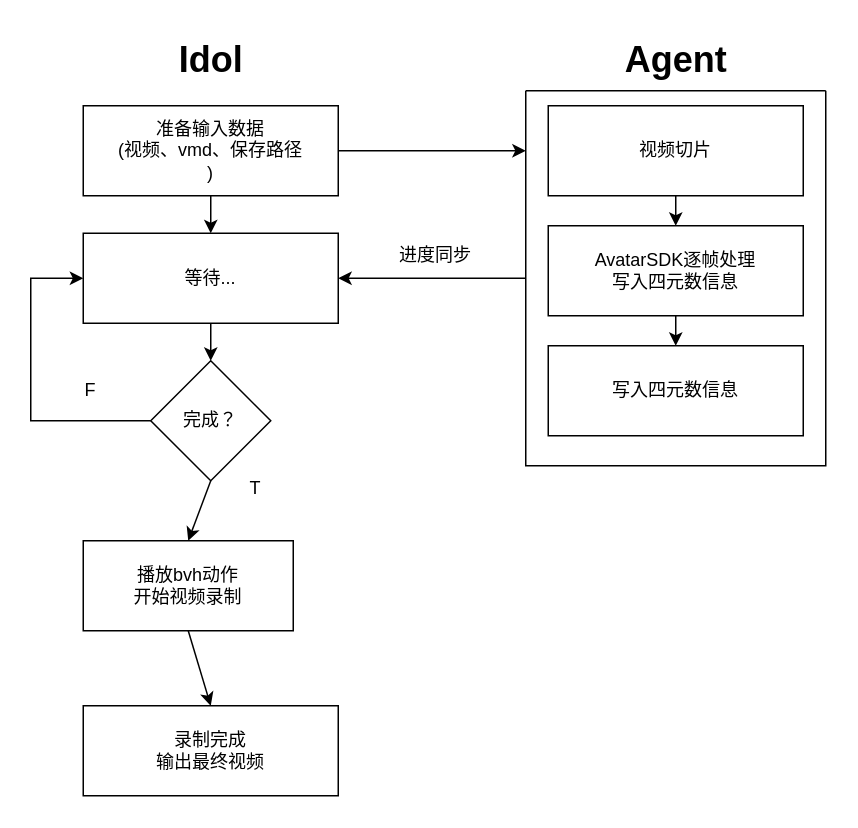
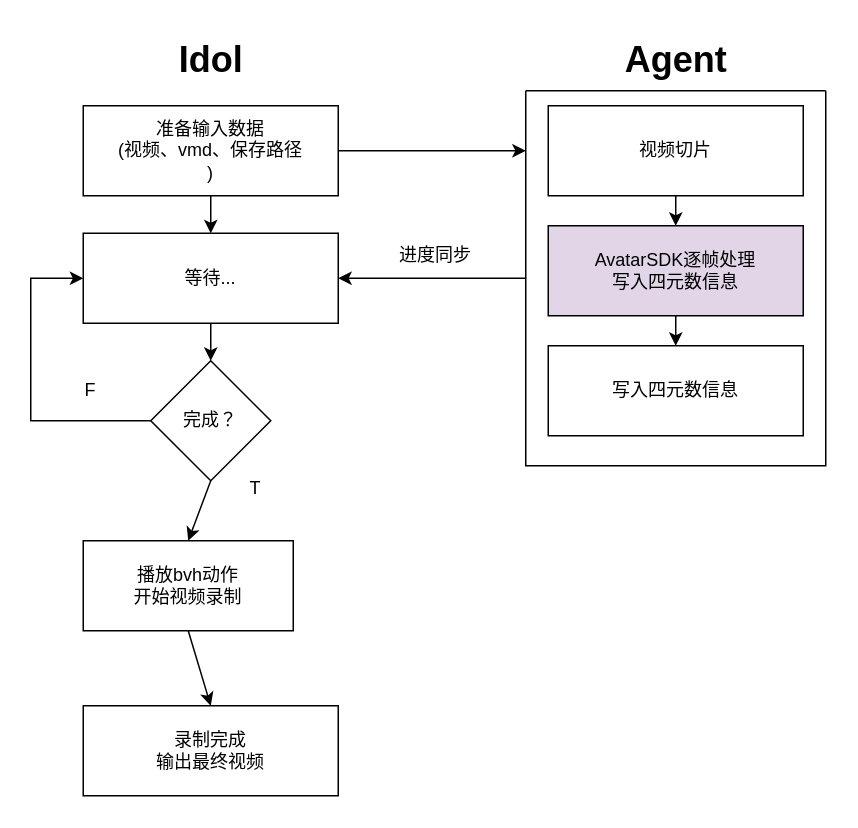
(676, 271) -> (676, 271)
